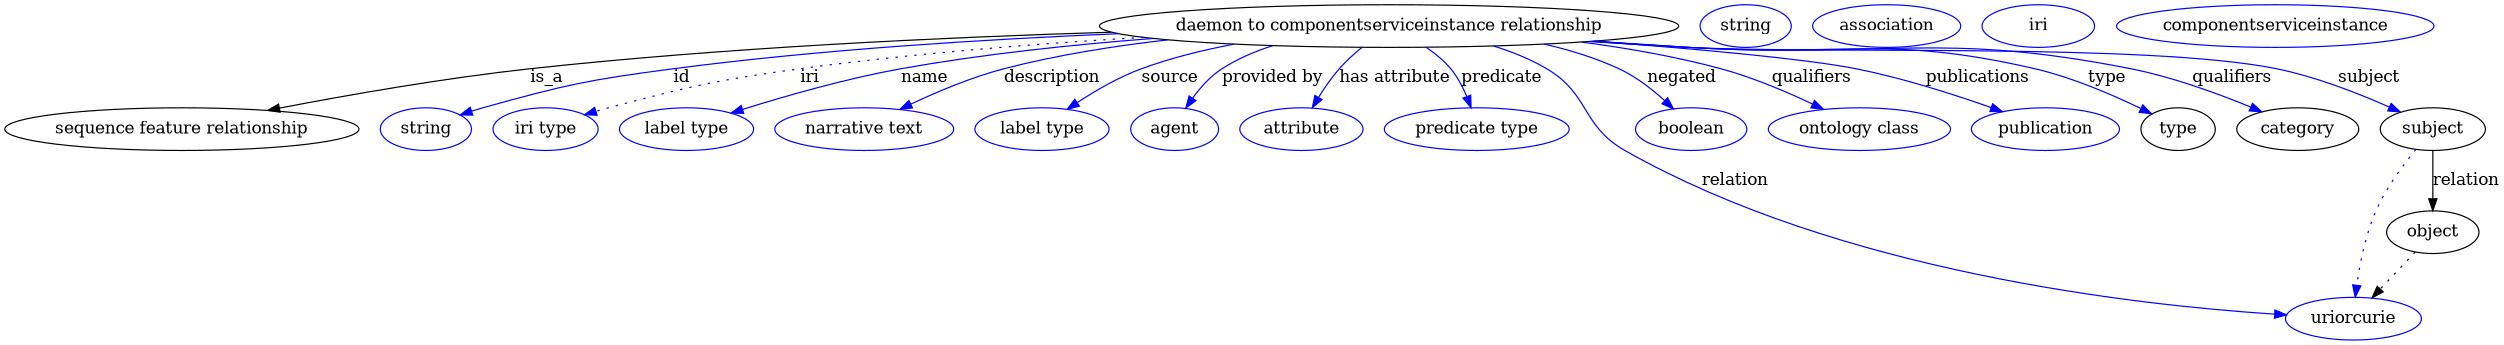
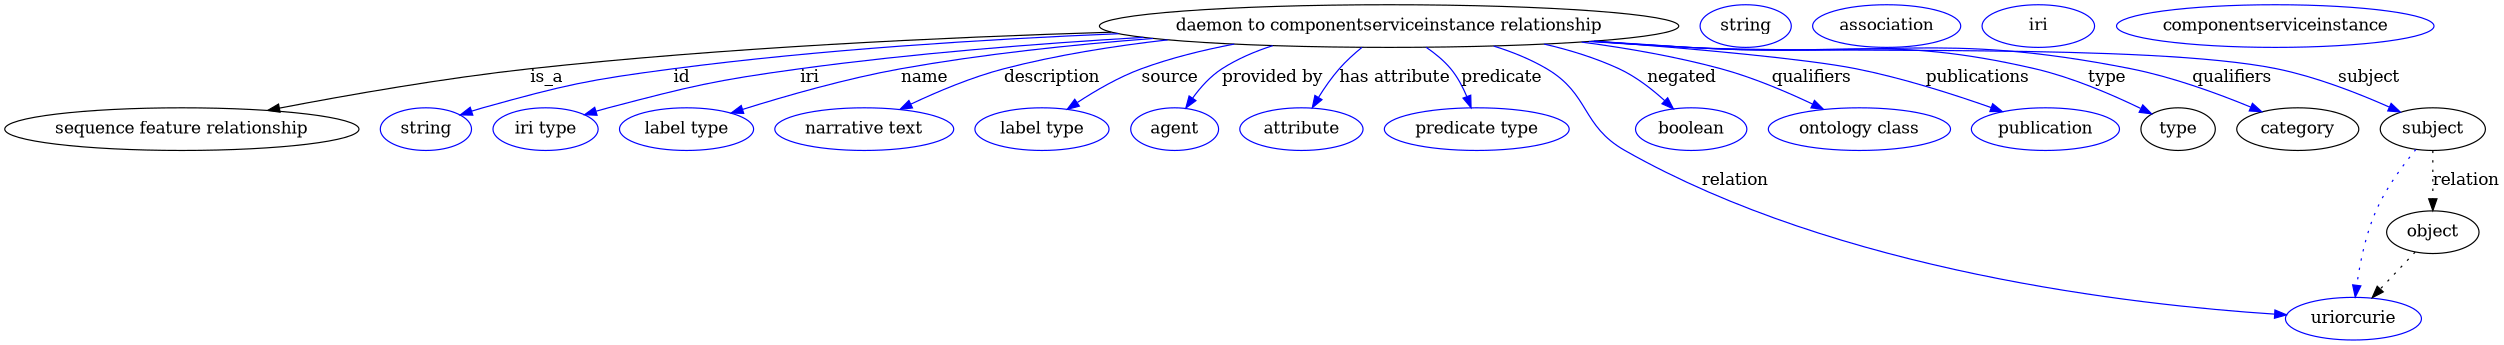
(868, 60) -> (868, 60)
(2433, 175) -> (2433, 175)
